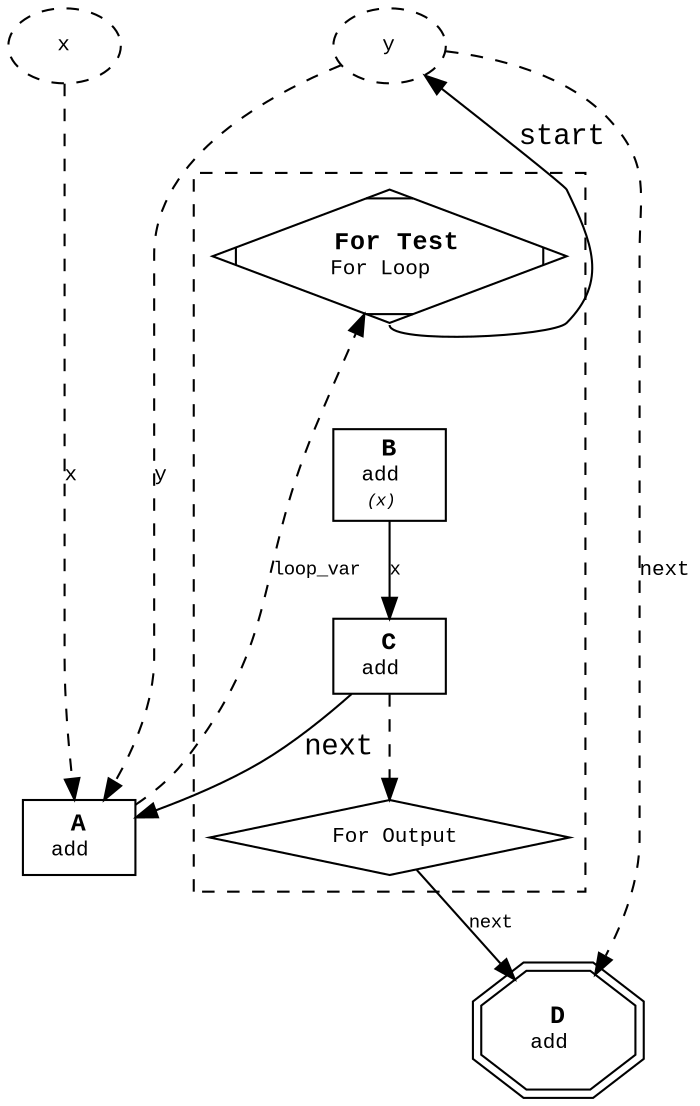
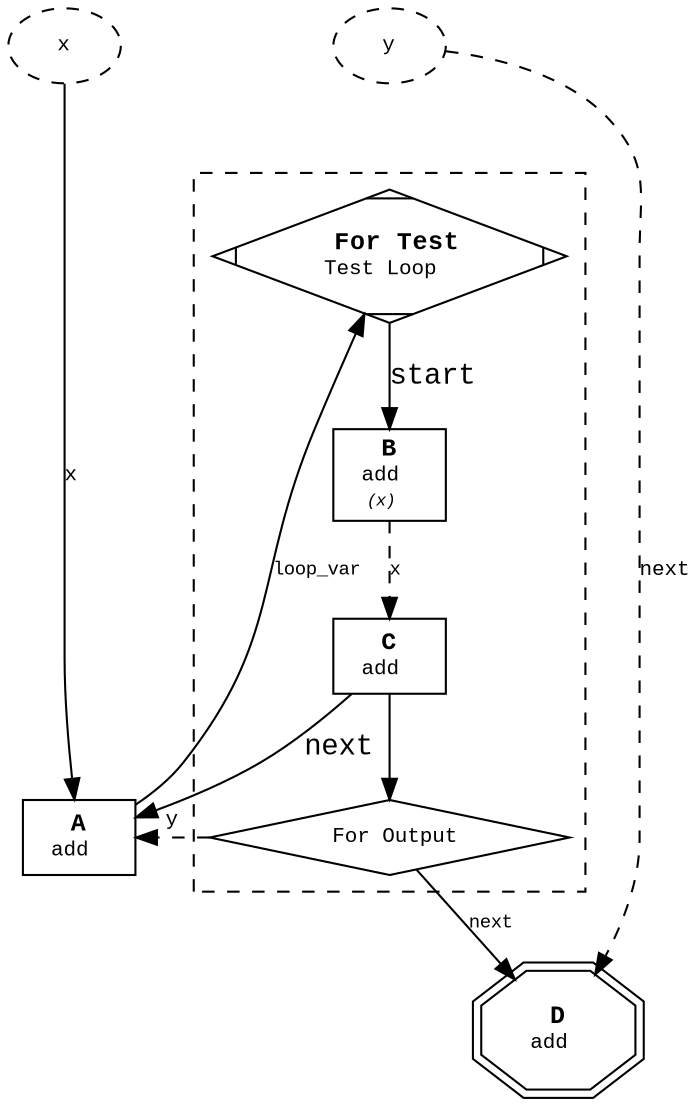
(381, 268) -> (381, 268)
(568, 322) -> (390, 365)
(154, 381) -> (181, 838)
(65, 431) -> (65, 431)
(390, 559) -> (390, 559)
(268, 583) -> (268, 583)
(390, 736) -> (390, 736)
